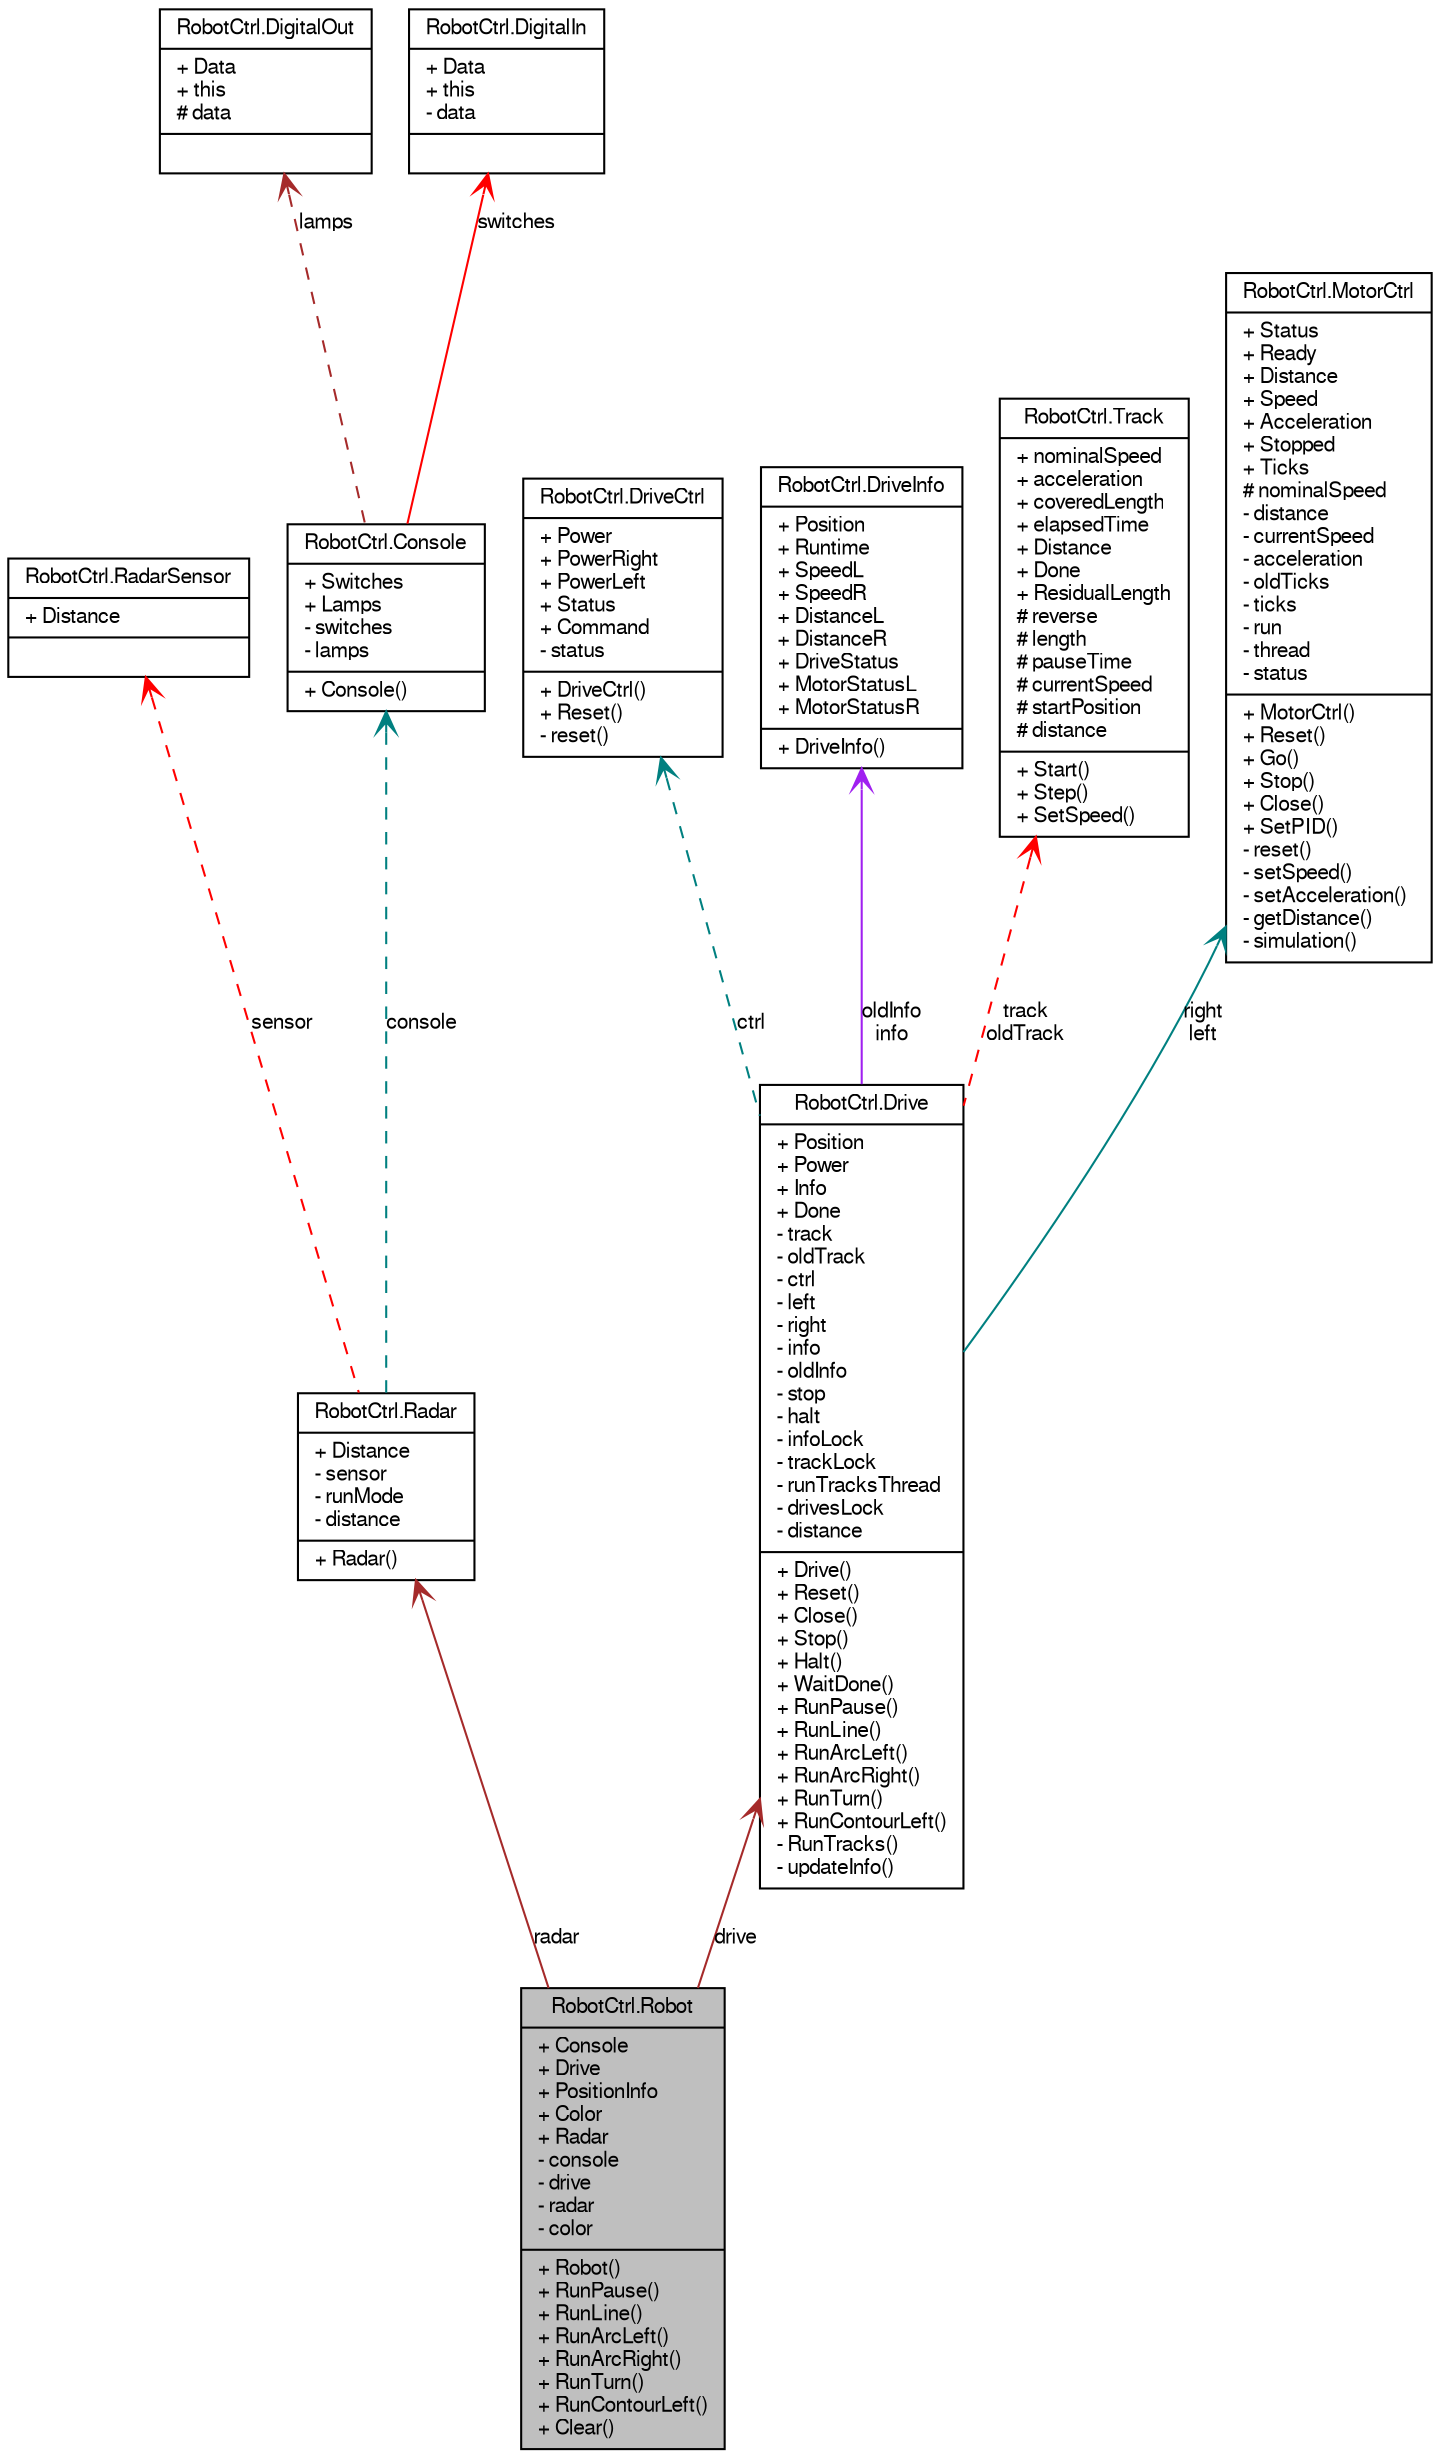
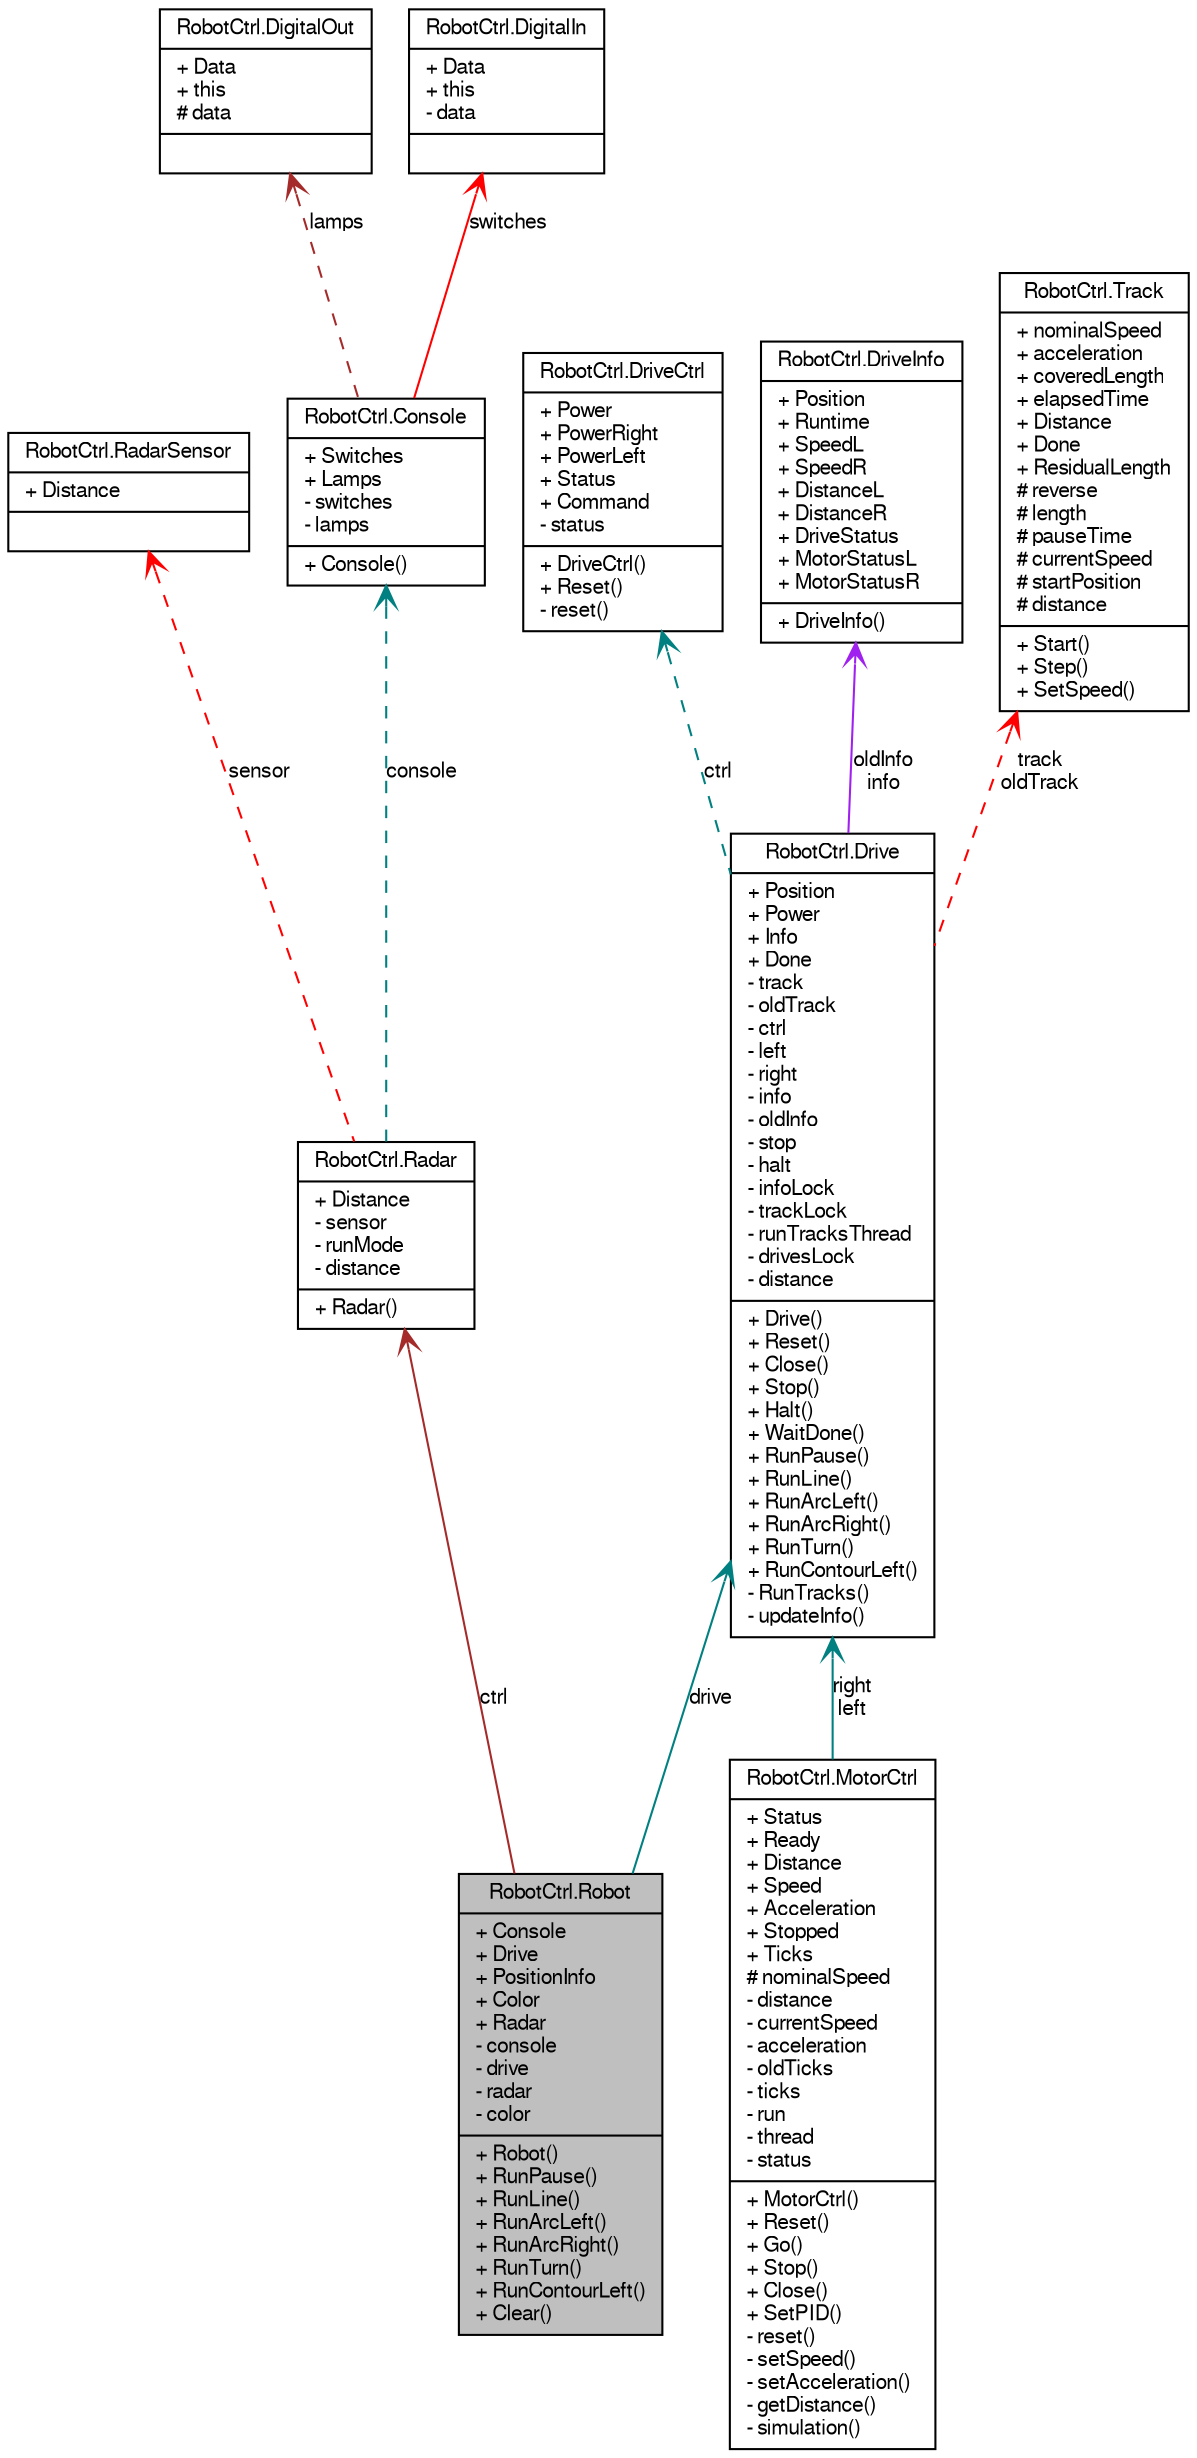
(1099, 1154) -> (833, 1709)
(726, 1904) -> (679, 1728)
(556, 1938) -> (494, 1698)
